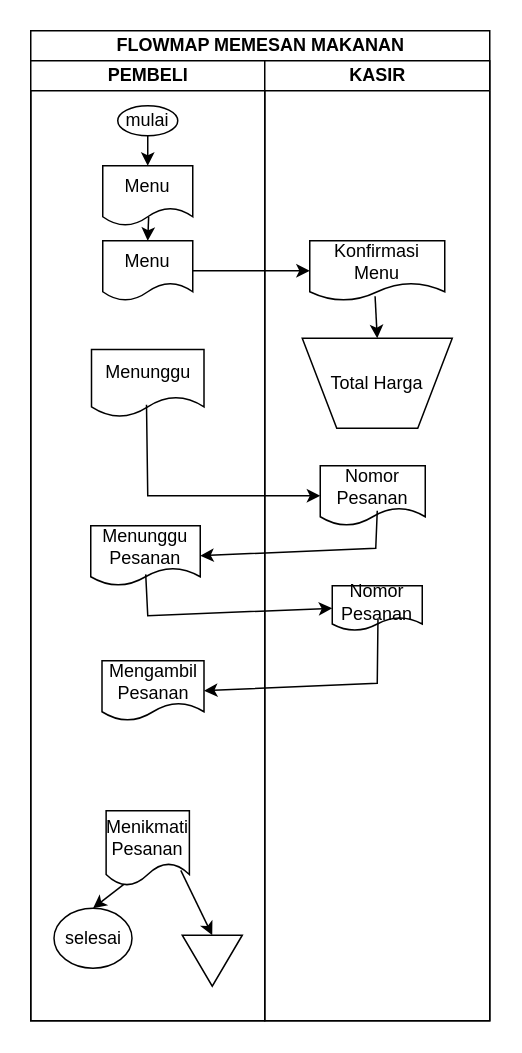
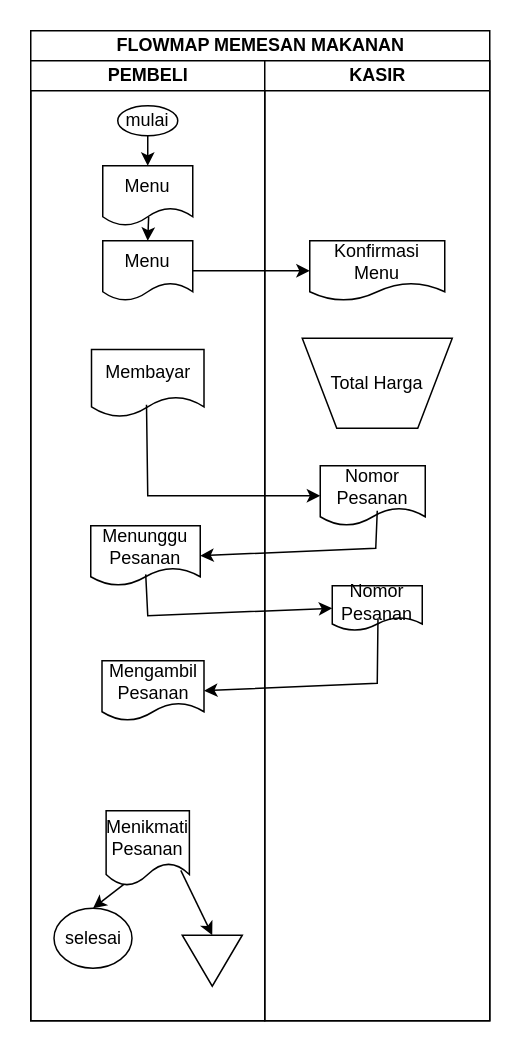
(376, 312) -> none
(149, 373) -> (149, 373)
